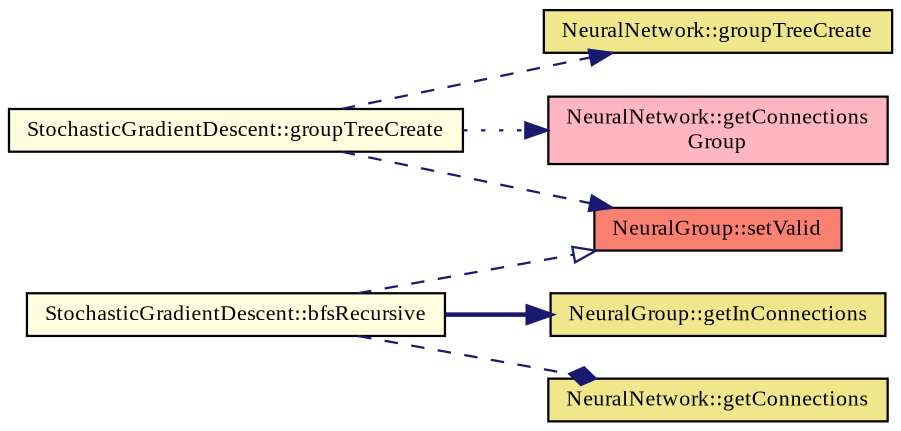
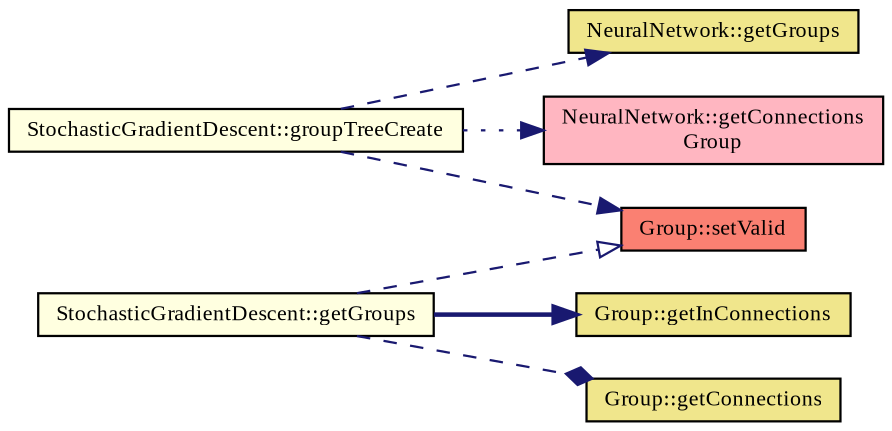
(718, 31) -> (713, 31)
(718, 229) -> (713, 229)
(236, 315) -> (236, 315)
(718, 315) -> (713, 315)
(718, 400) -> (713, 400)
